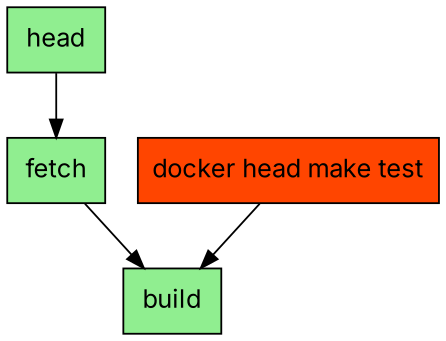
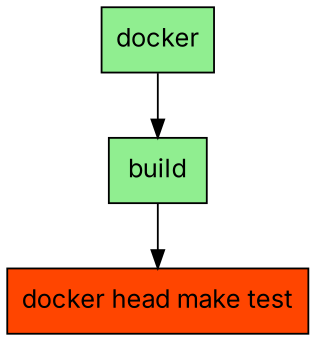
(56, 40) -> none
(56, 171) -> (158, 40)
(236, 229) -> (158, 227)
